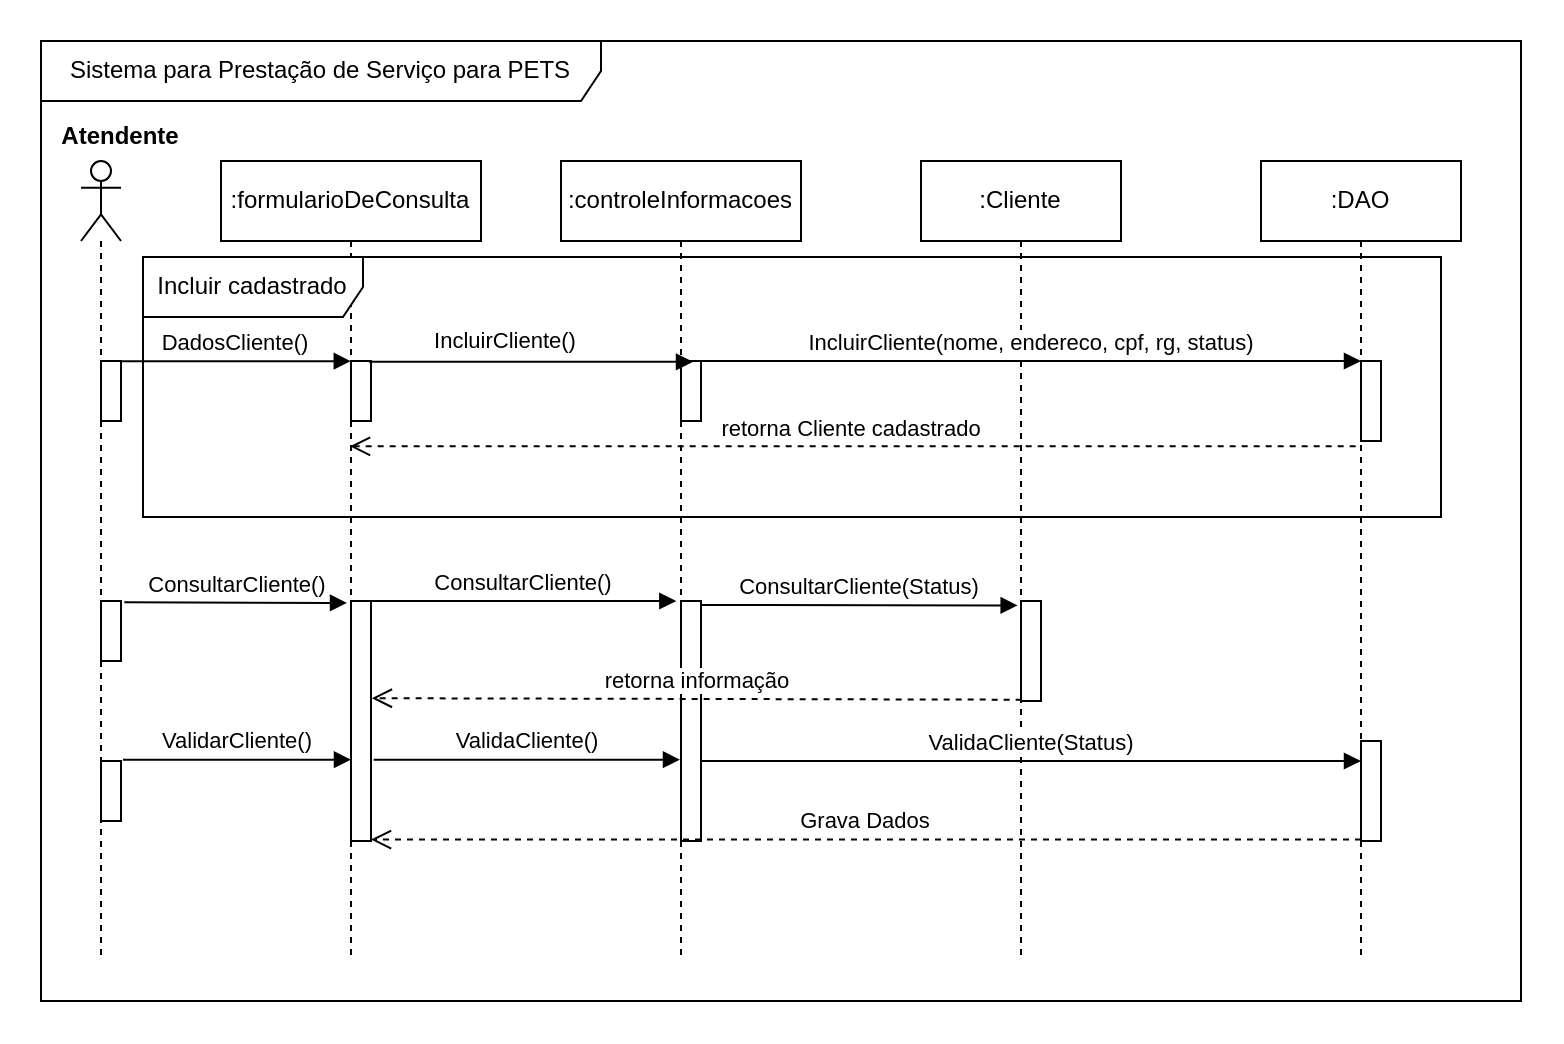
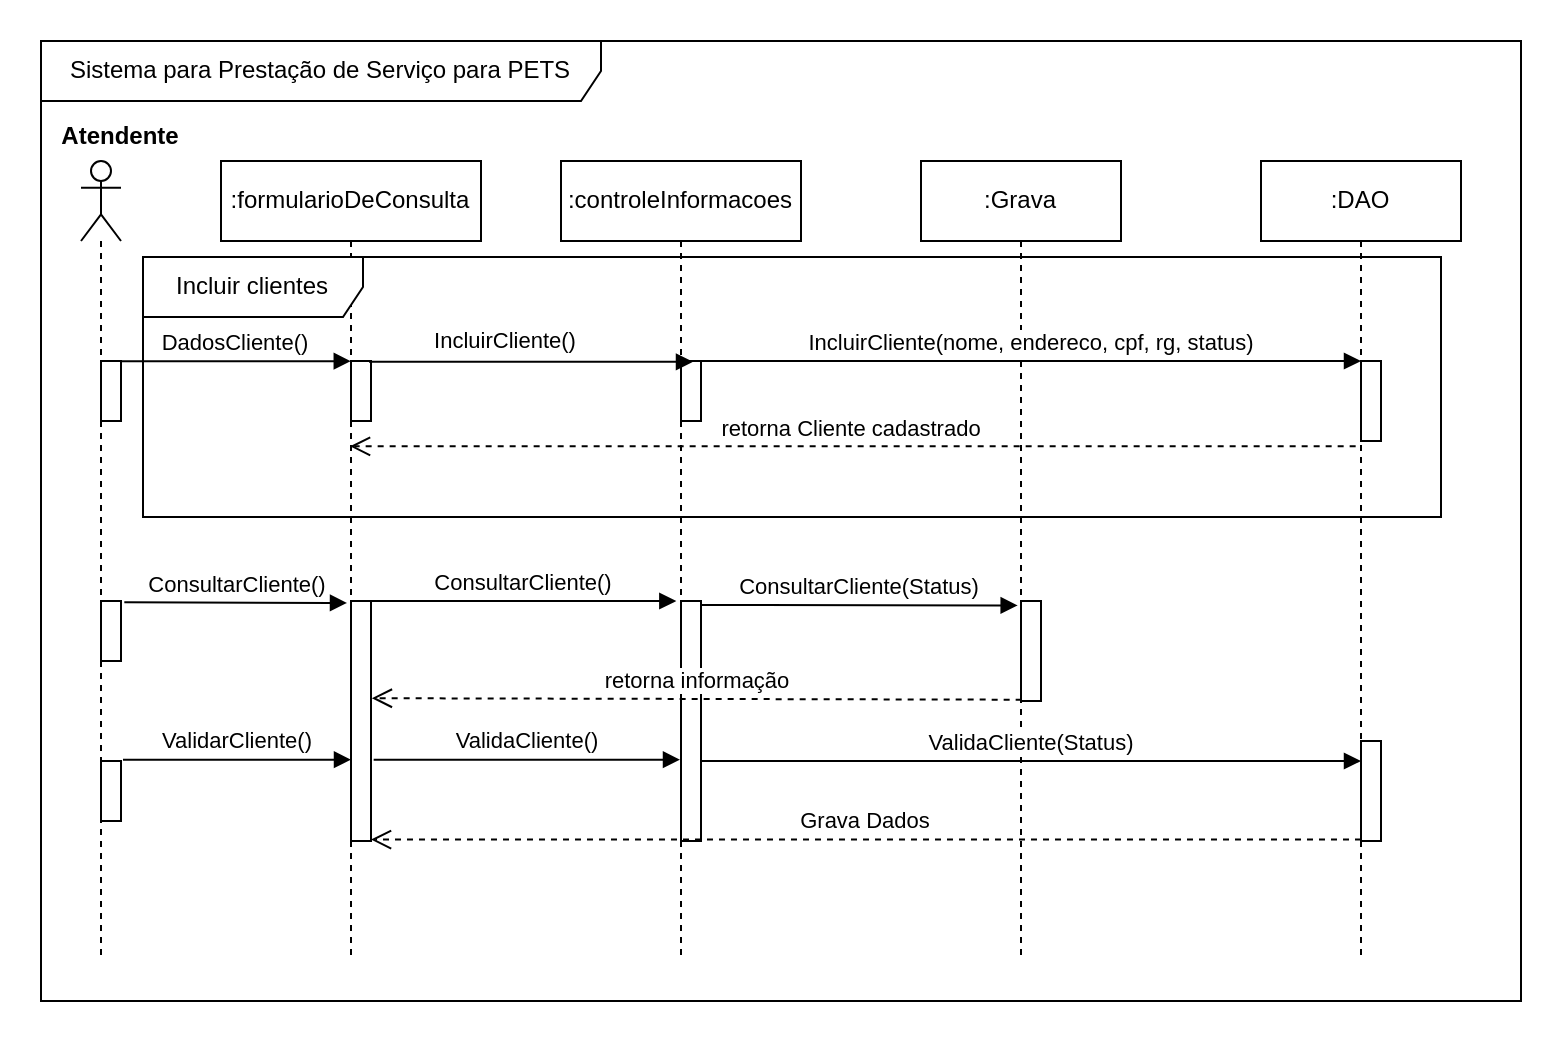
(1021, 201) -> (1021, 201)
(253, 287) -> (253, 287)
